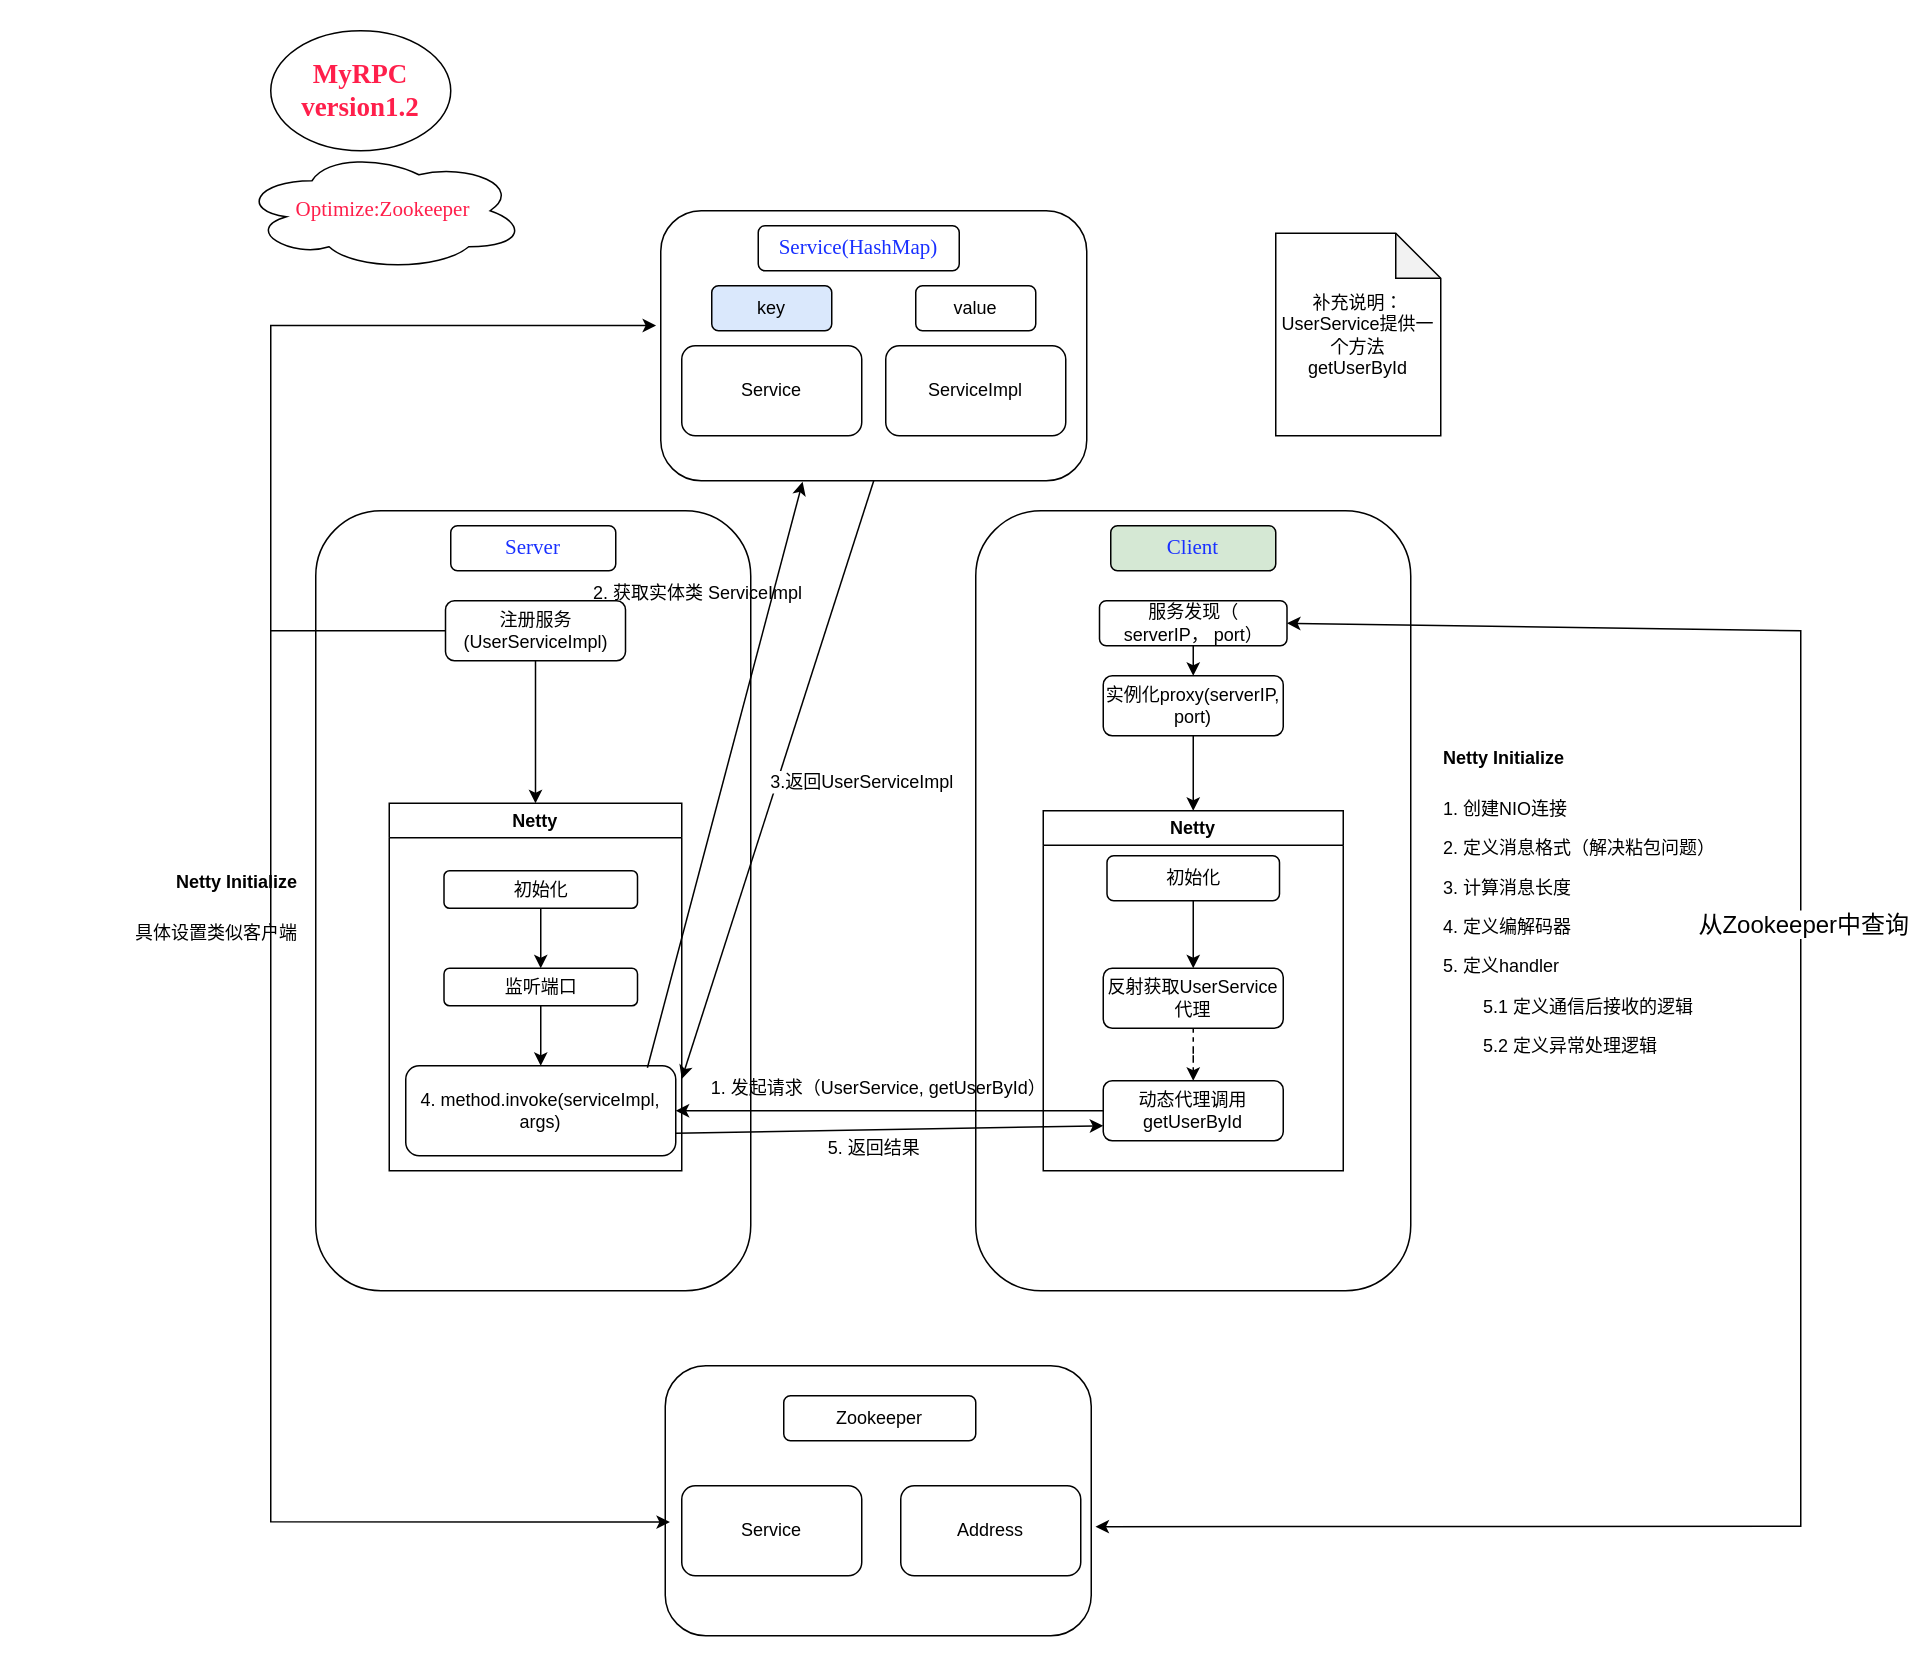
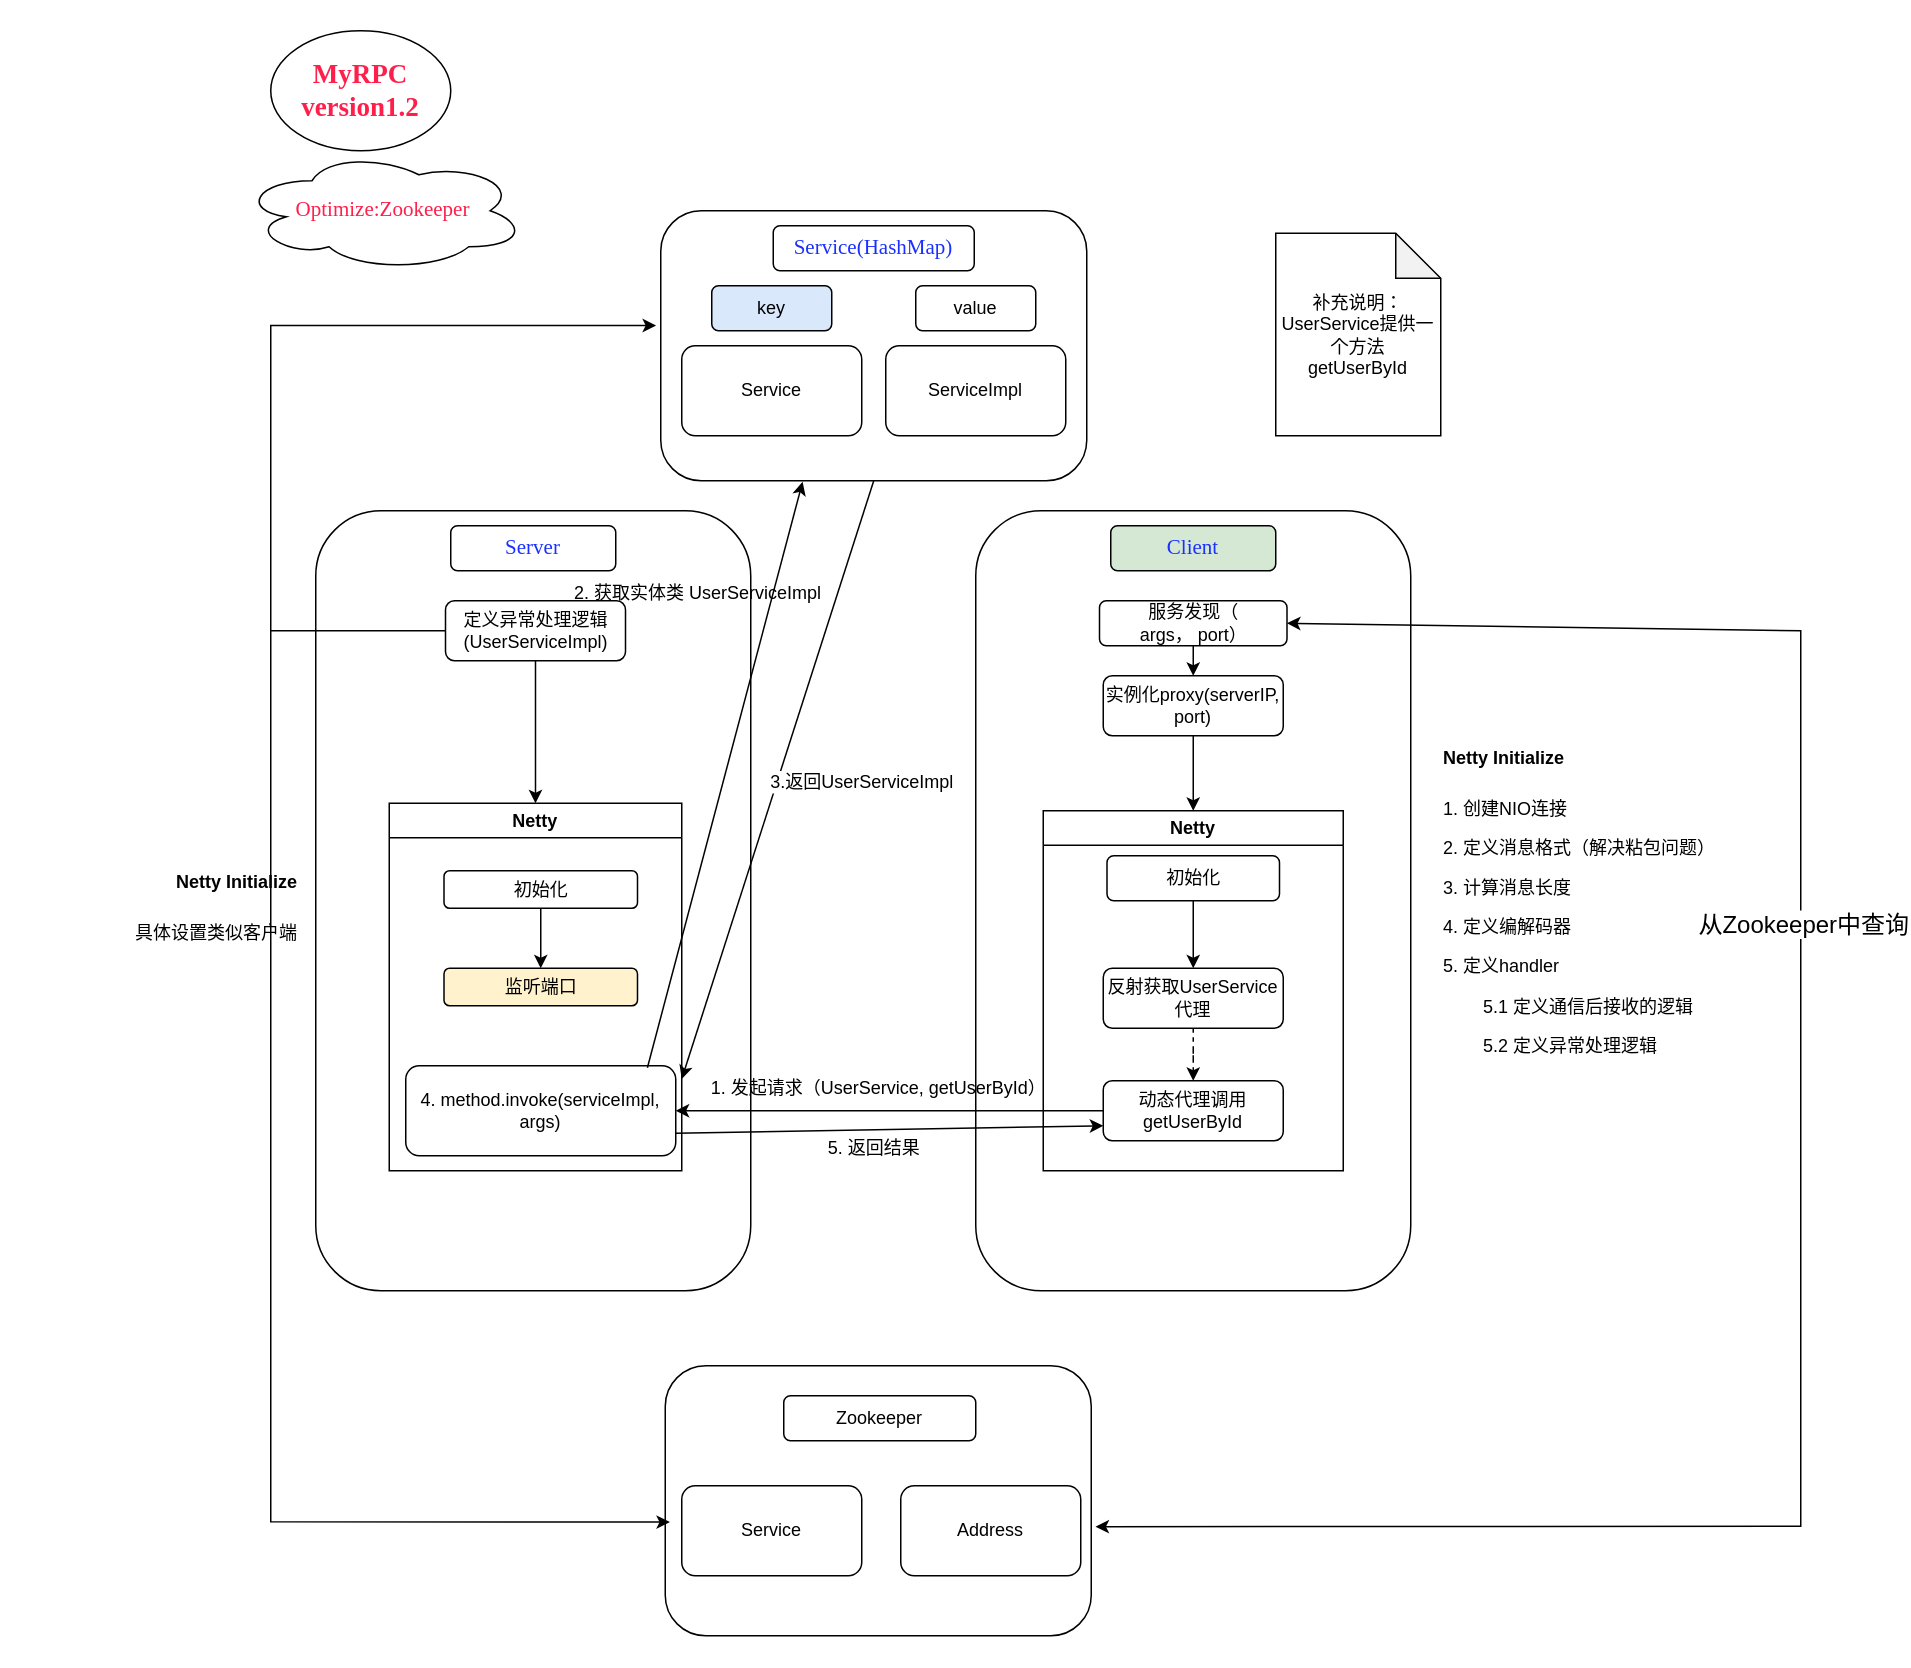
(859, 248) -> (874, 248)
(698, 593) -> (698, 593)
(1194, 623) -> (1194, 623)
(536, 631) -> (536, 631)
(541, 987) -> (541, 987)
(541, 1031) -> none
